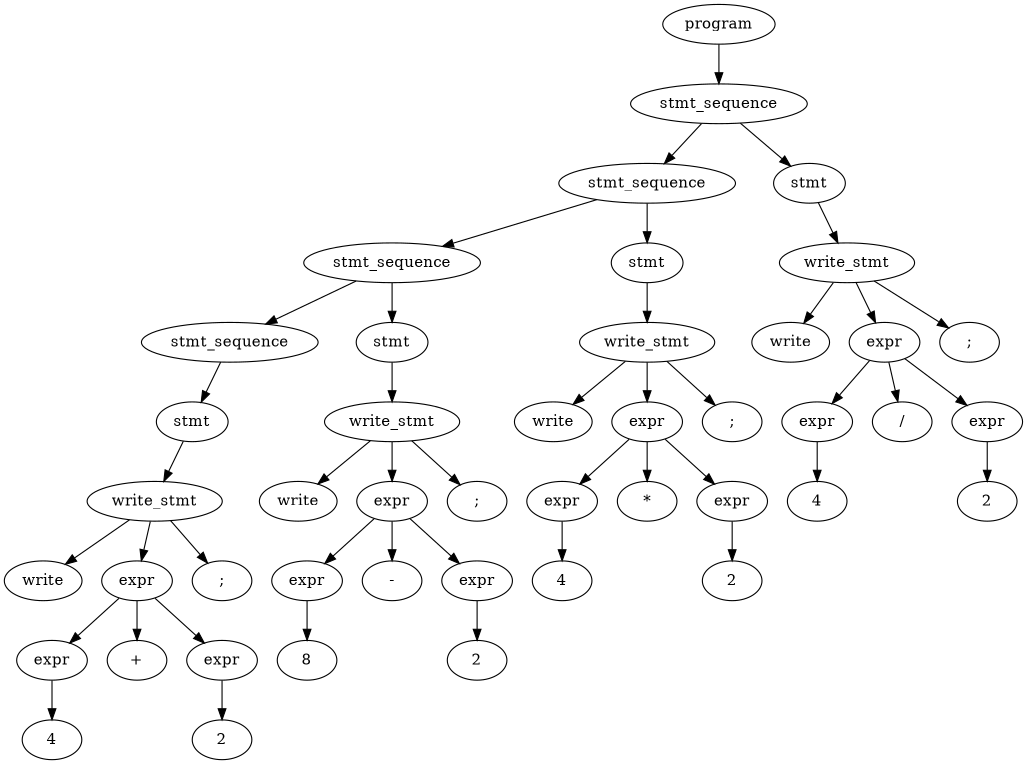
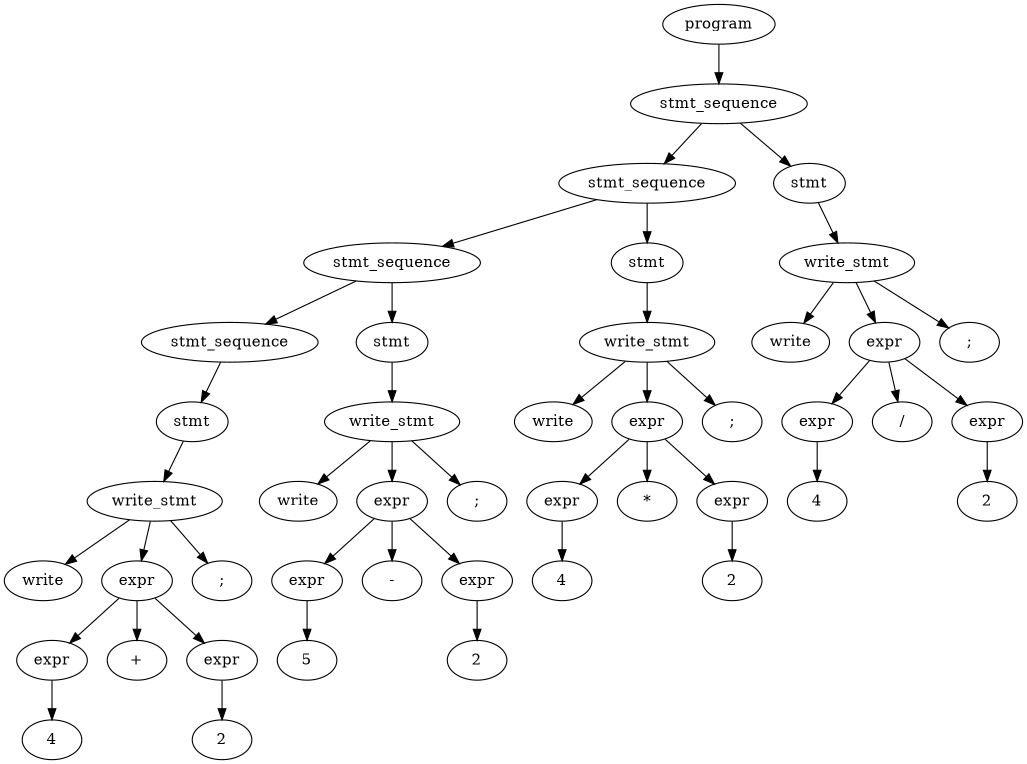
(307, 660) -> (307, 660)
